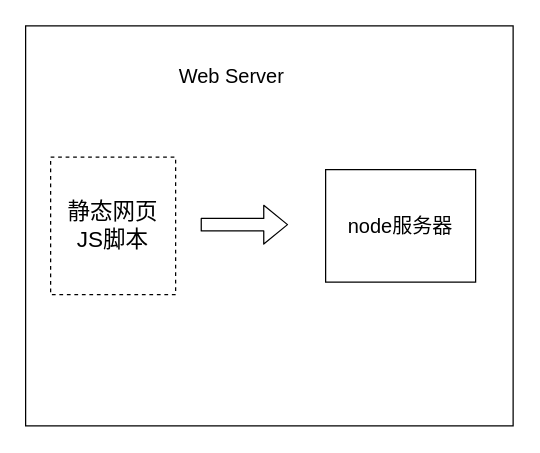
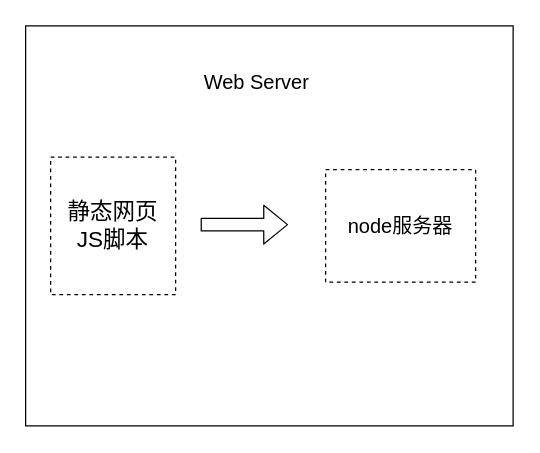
(232, 76) -> (257, 82)
(401, 226) -> (401, 226)
